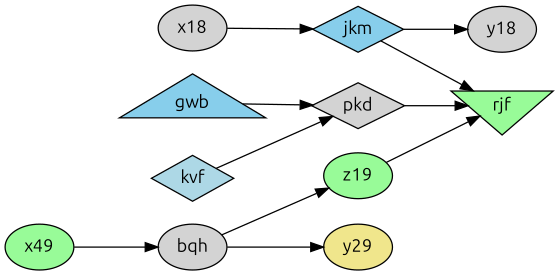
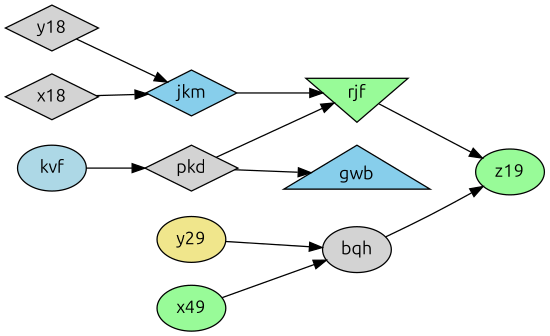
(193, 28) -> (52, 97)
(429, 29) -> (116, 58)
(502, 29) -> (52, 28)
(271, 104) -> (266, 171)
(427, 142) -> (425, 128)
(193, 178) -> (52, 168)
(269, 247) -> (267, 244)
